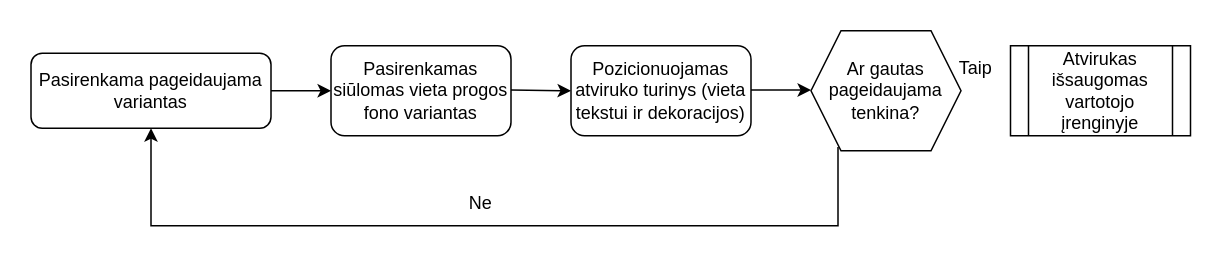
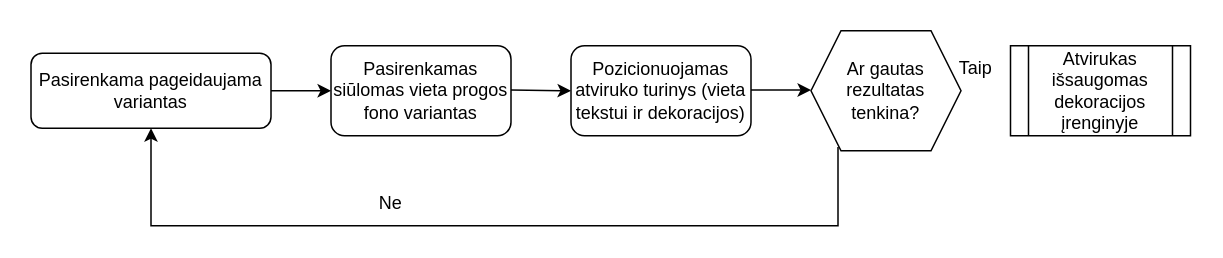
(886, 91) -> (886, 91)
(1100, 91) -> (1100, 91)
(481, 203) -> (391, 203)
